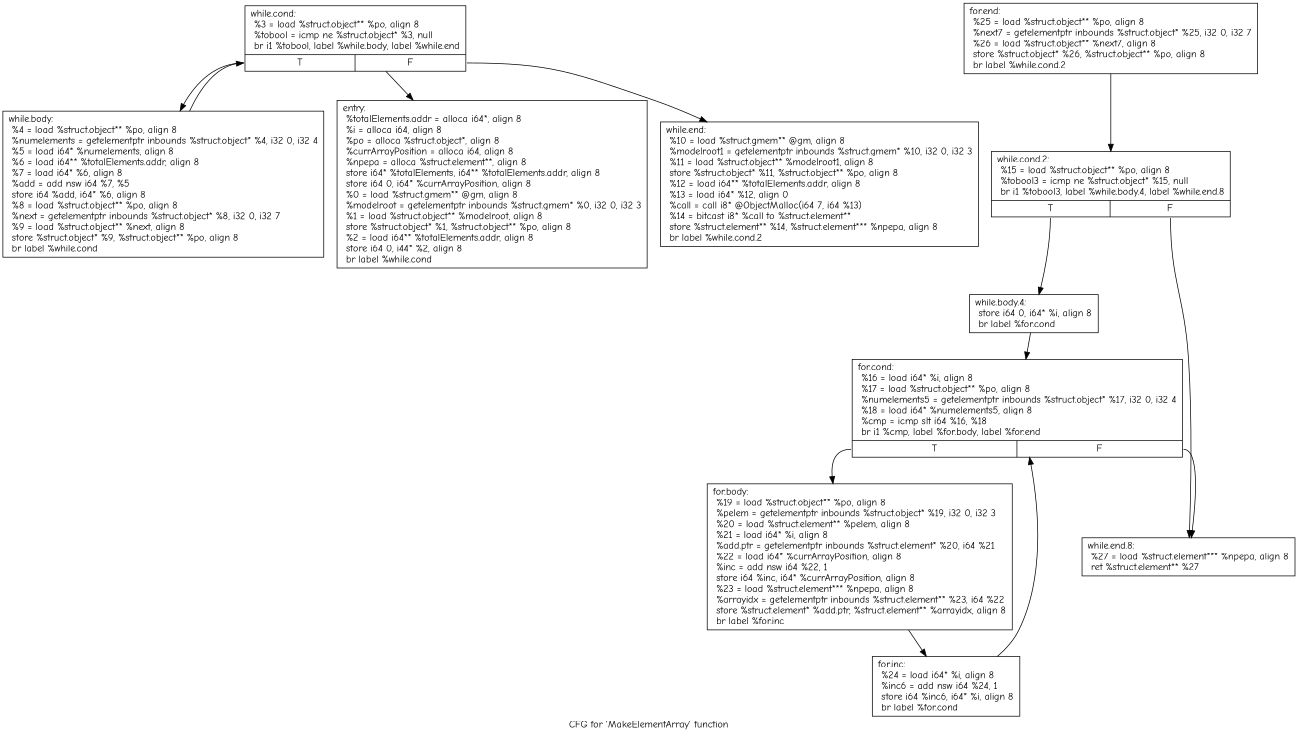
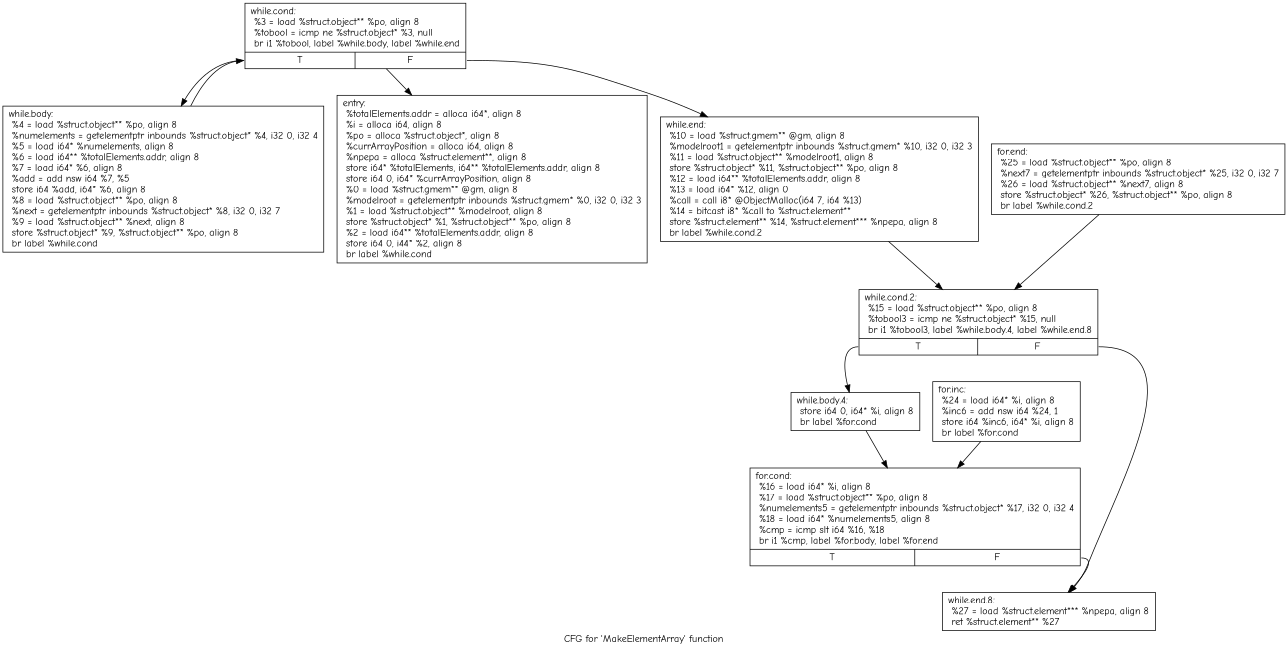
none -> (913, 263)
(860, 557) -> none
